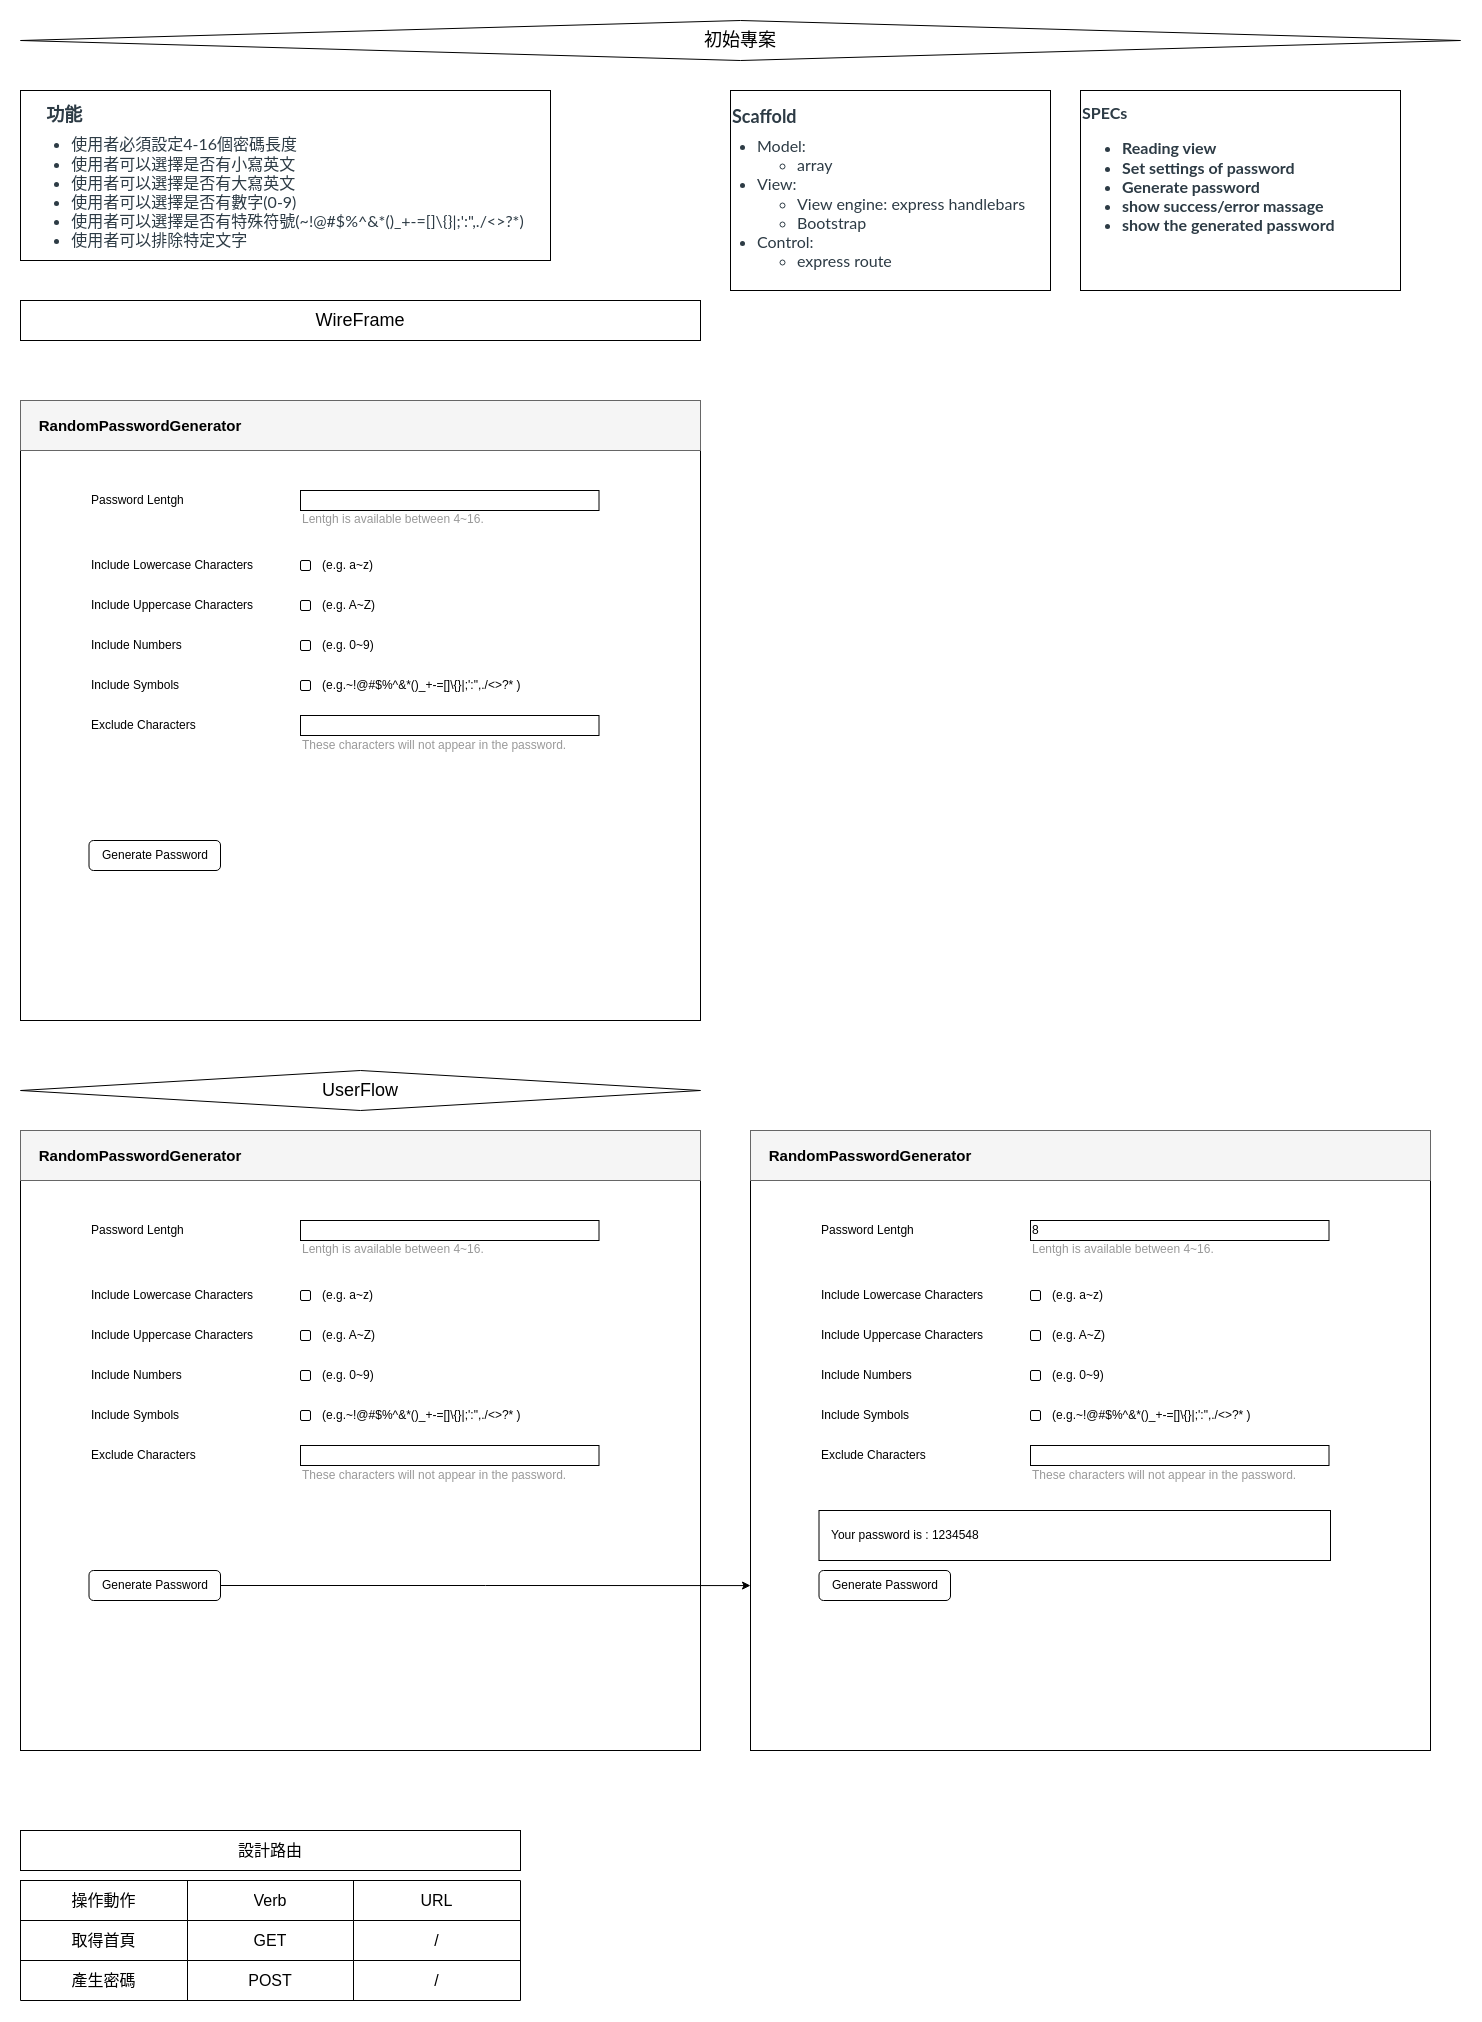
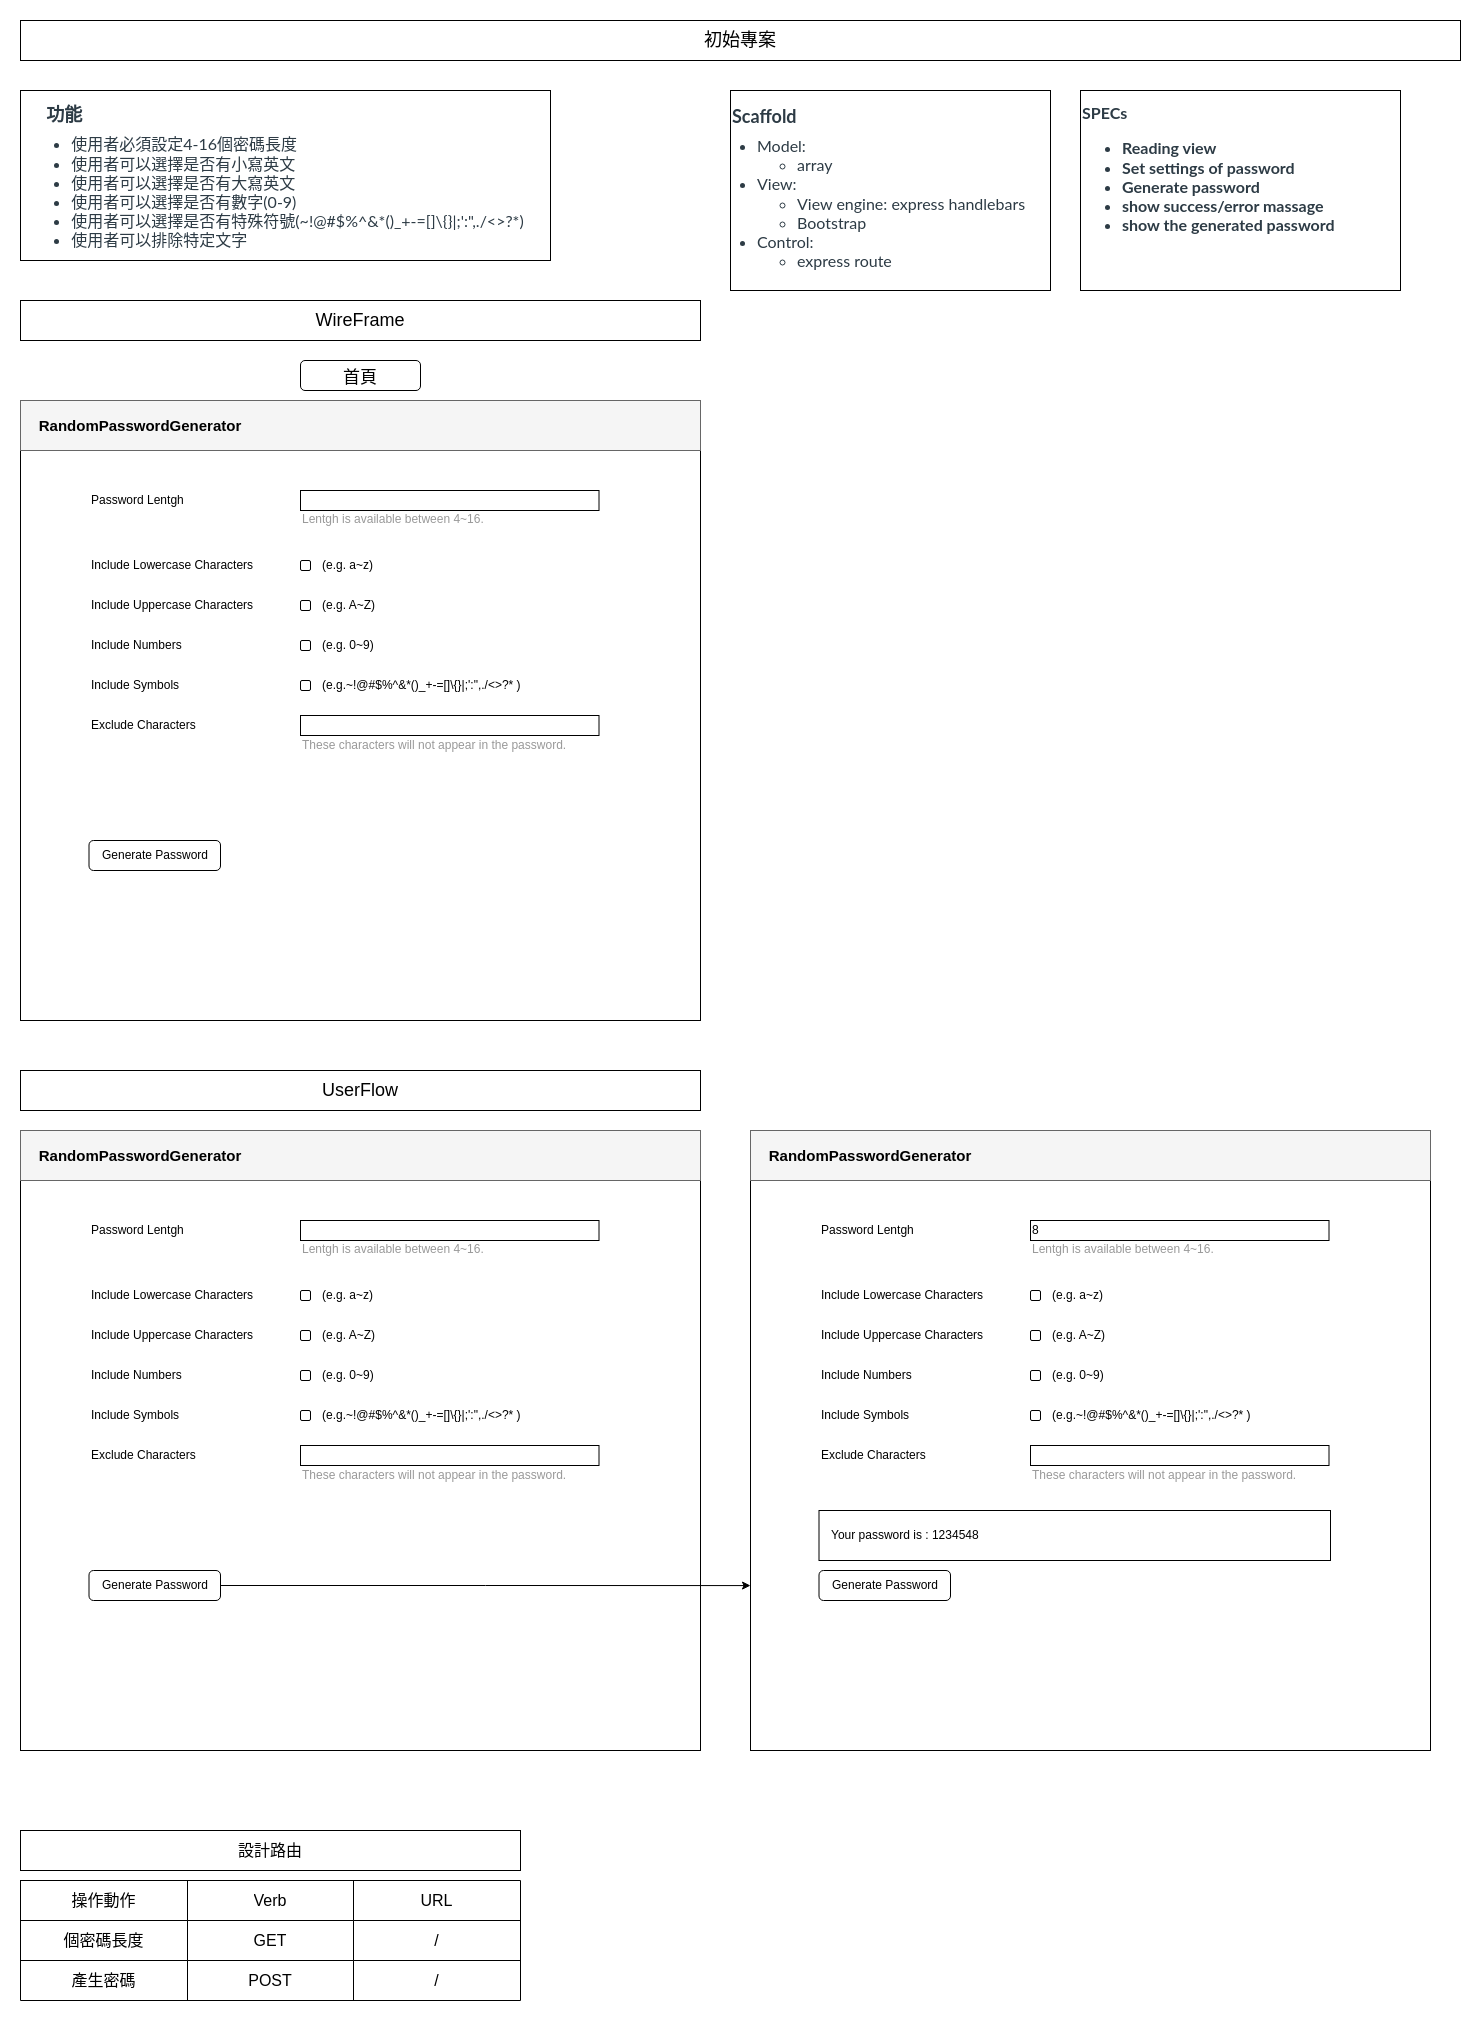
(741, 41) -> (741, 41)
none -> (361, 376)
(361, 1091) -> (361, 1091)
(104, 1941) -> (104, 1941)
